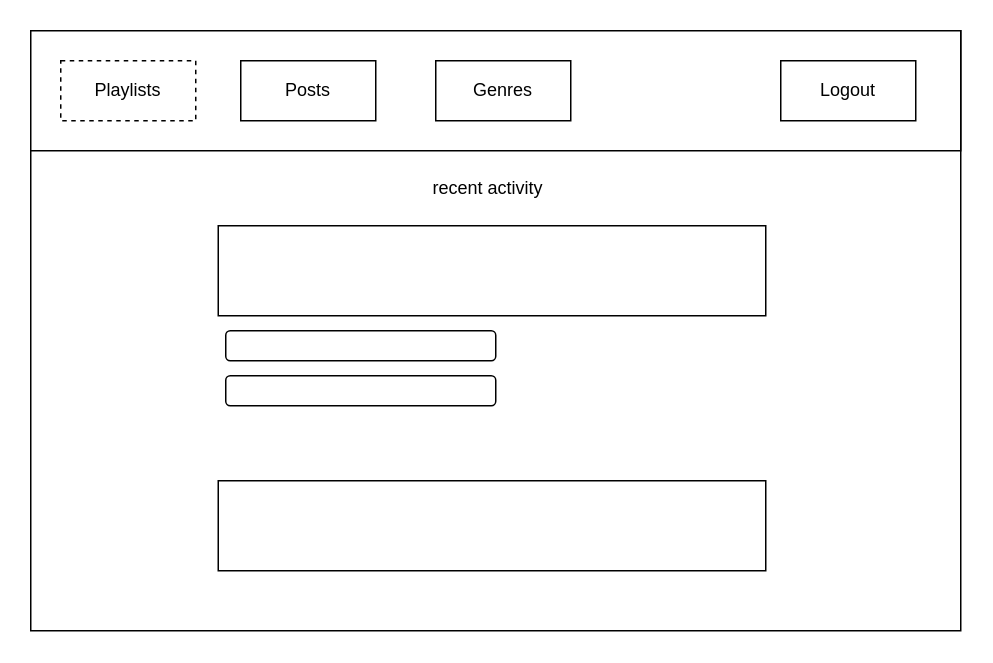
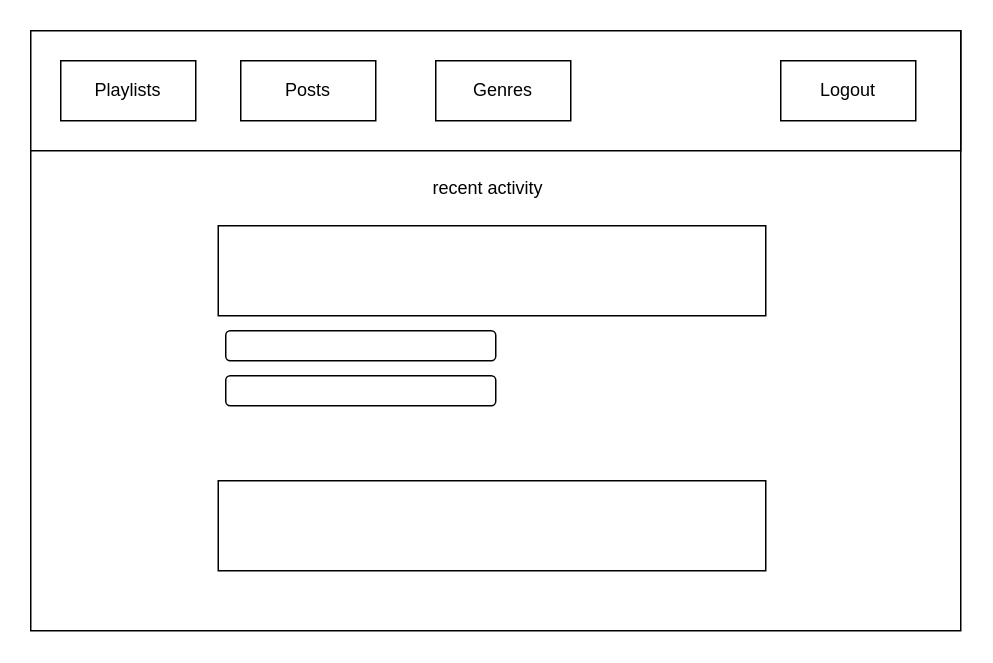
(128, 91) -> (128, 91)
